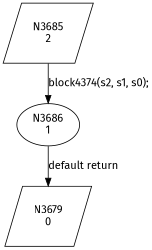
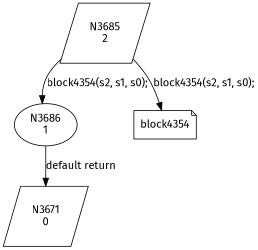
(98, 83) -> (97, 83)
none -> (165, 125)
(48, 216) -> (46, 216)
